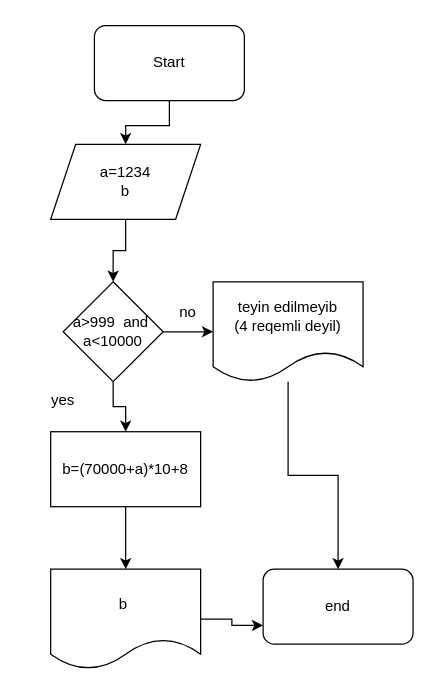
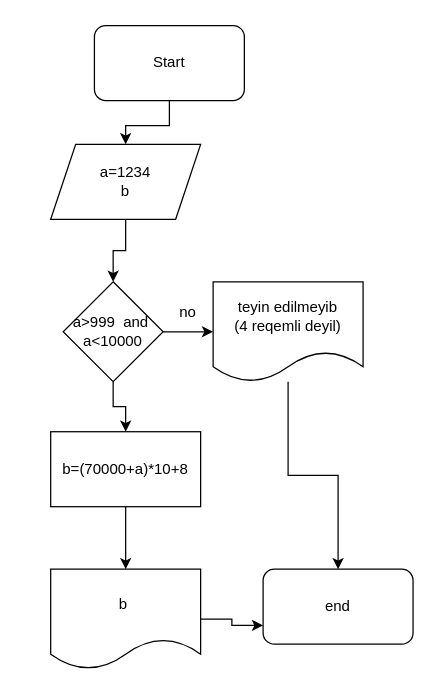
(63, 401) -> none
